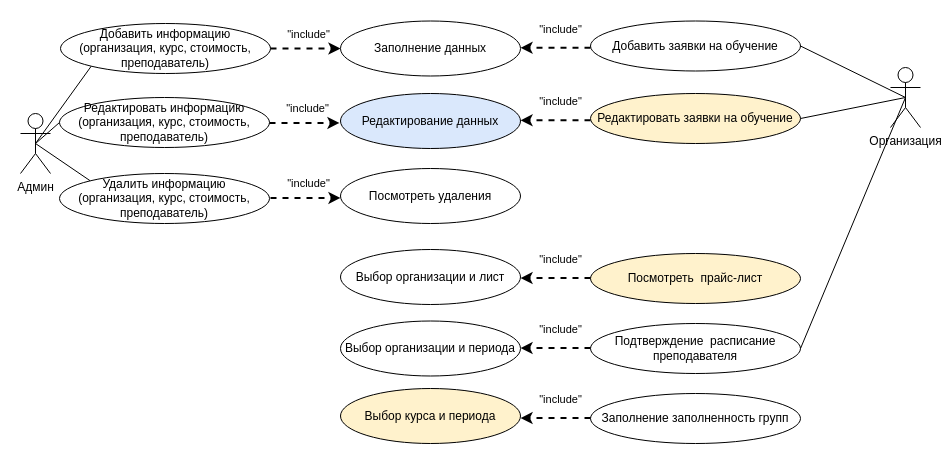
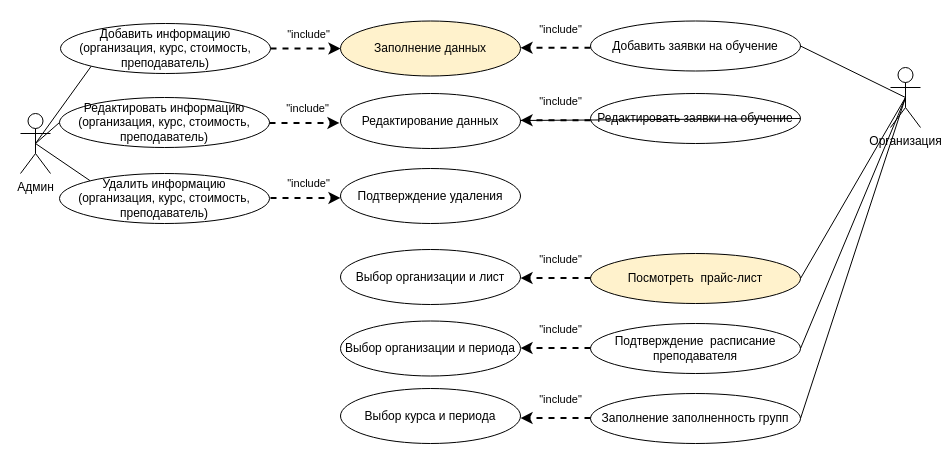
(431, 49) -> (431, 49)
(851, 108) -> (696, 119)
(696, 119) -> (696, 119)
(431, 121) -> (431, 121)
none -> (849, 194)
(431, 197) -> (431, 197)
none -> (850, 268)
(431, 416) -> (431, 416)
